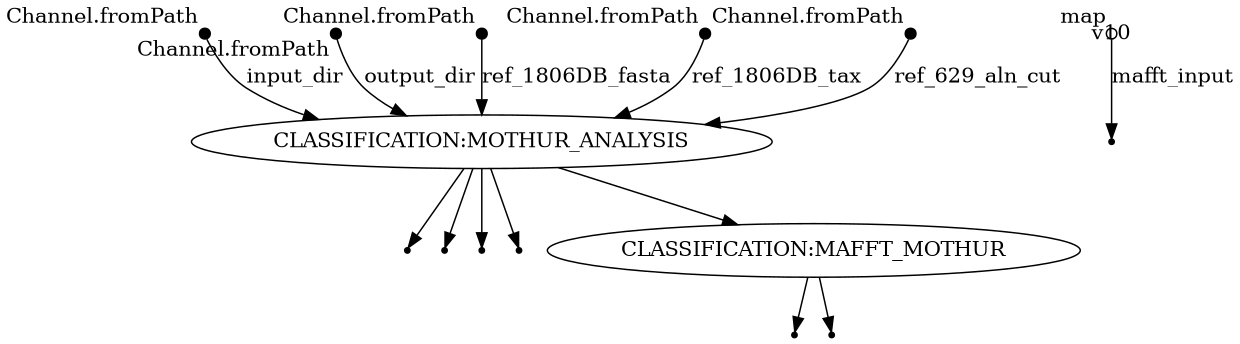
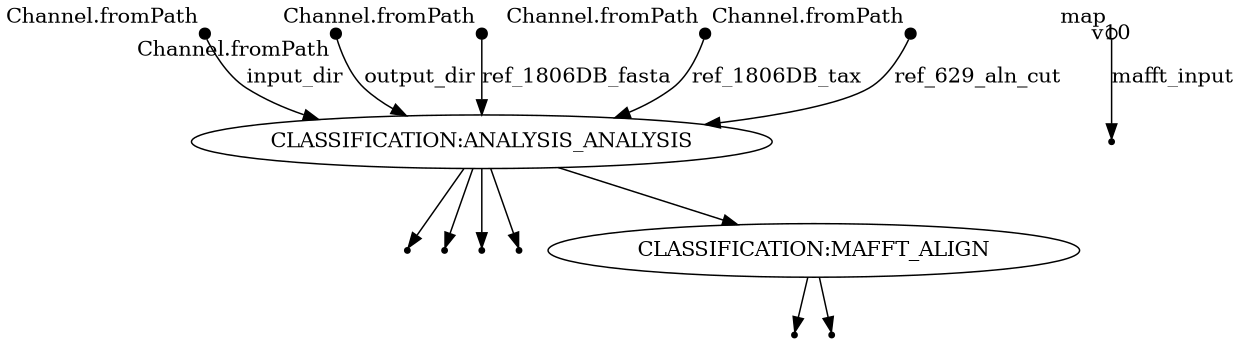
(482, 142) -> (482, 142)
(814, 250) -> (814, 250)
